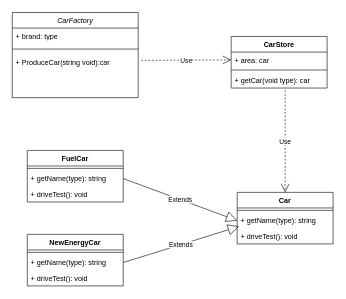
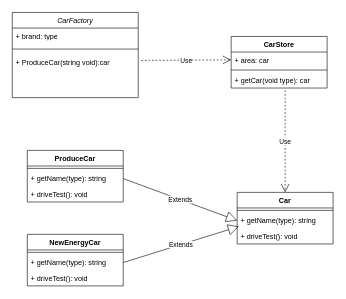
(75, 159) -> (75, 159)
